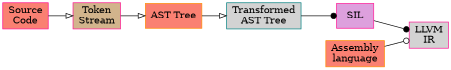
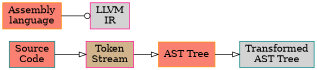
(25, 16) -> (32, 54)
(355, 16) -> none
